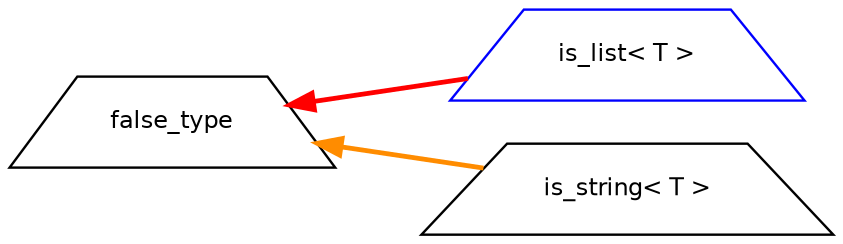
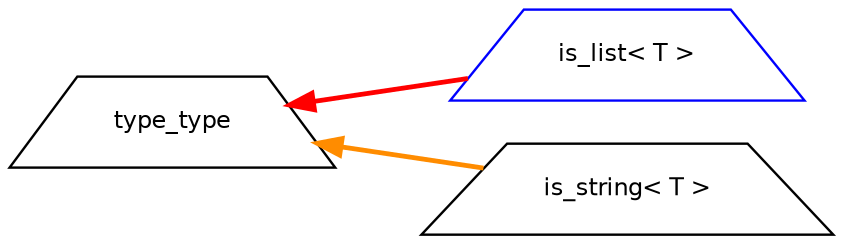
(172, 122) -> (172, 122)
